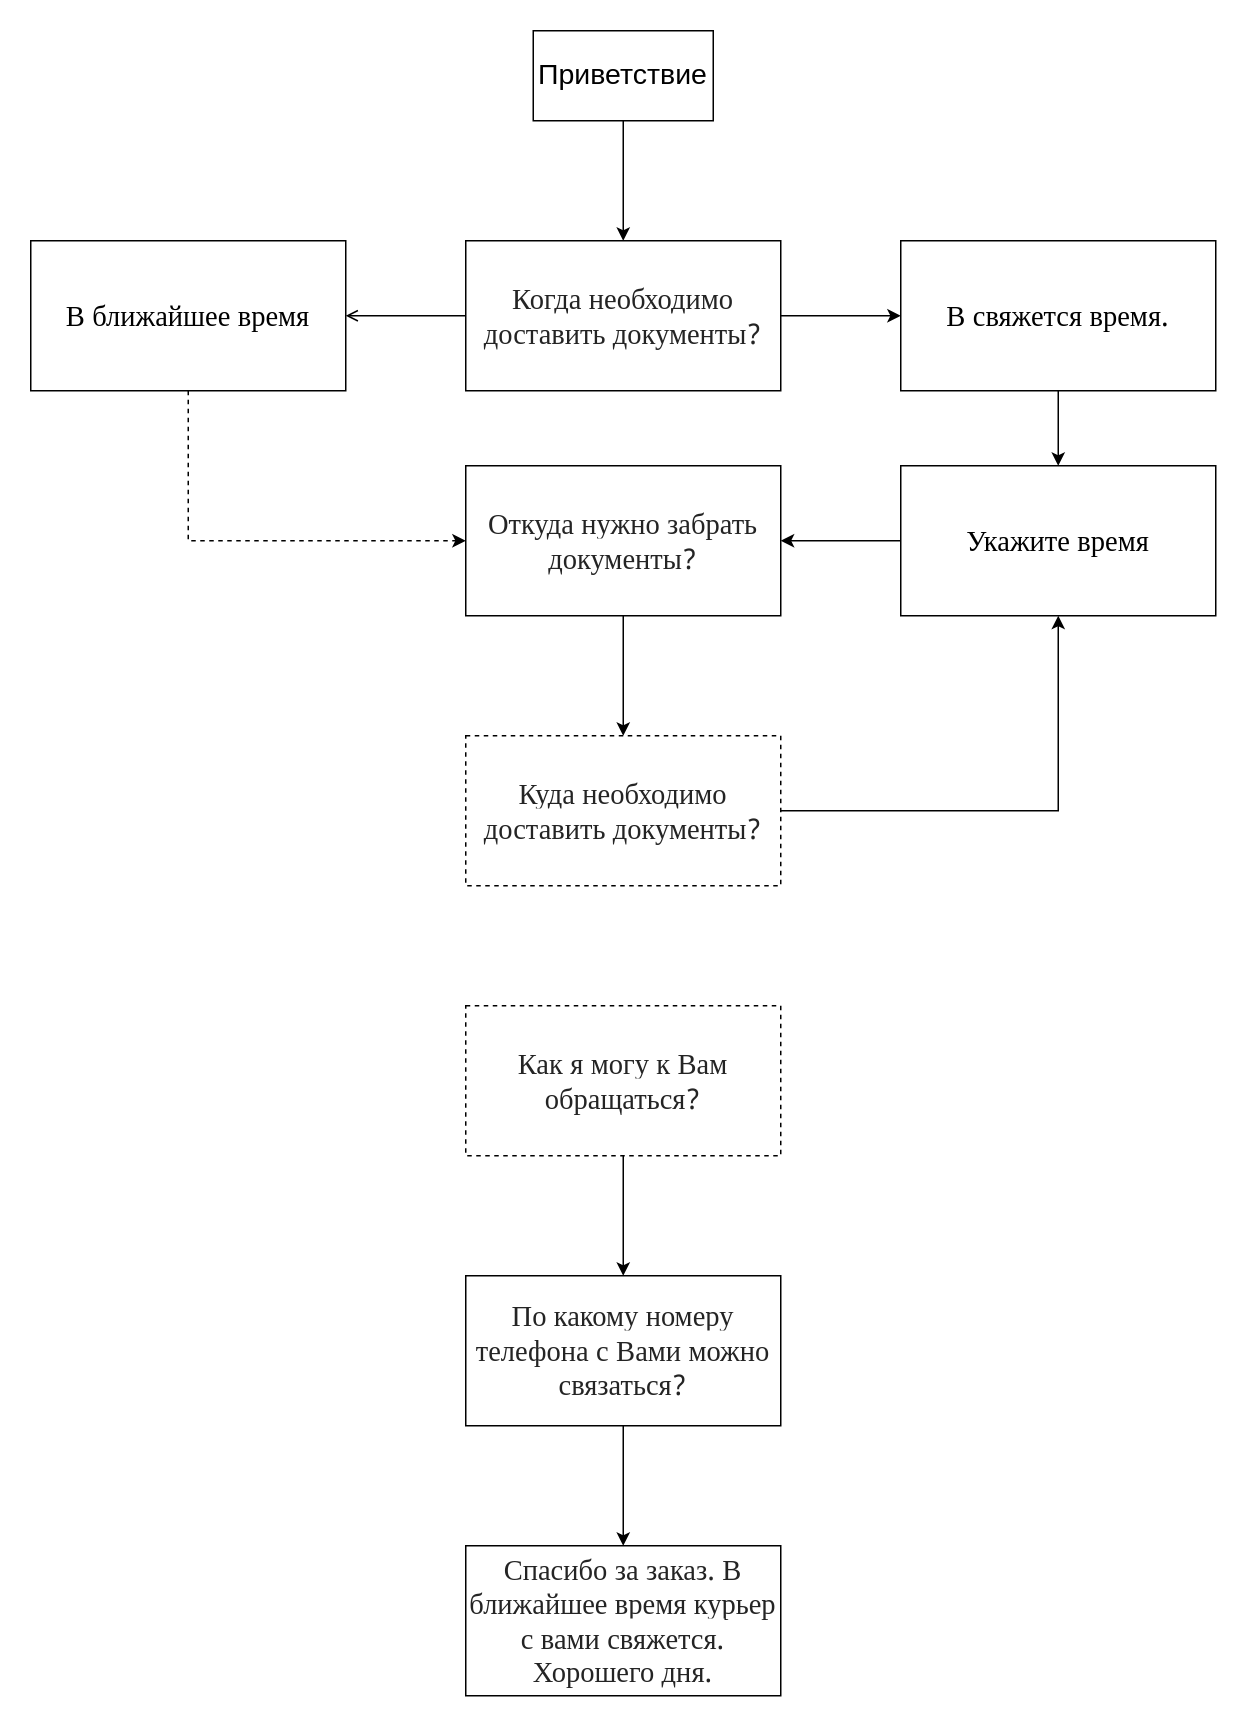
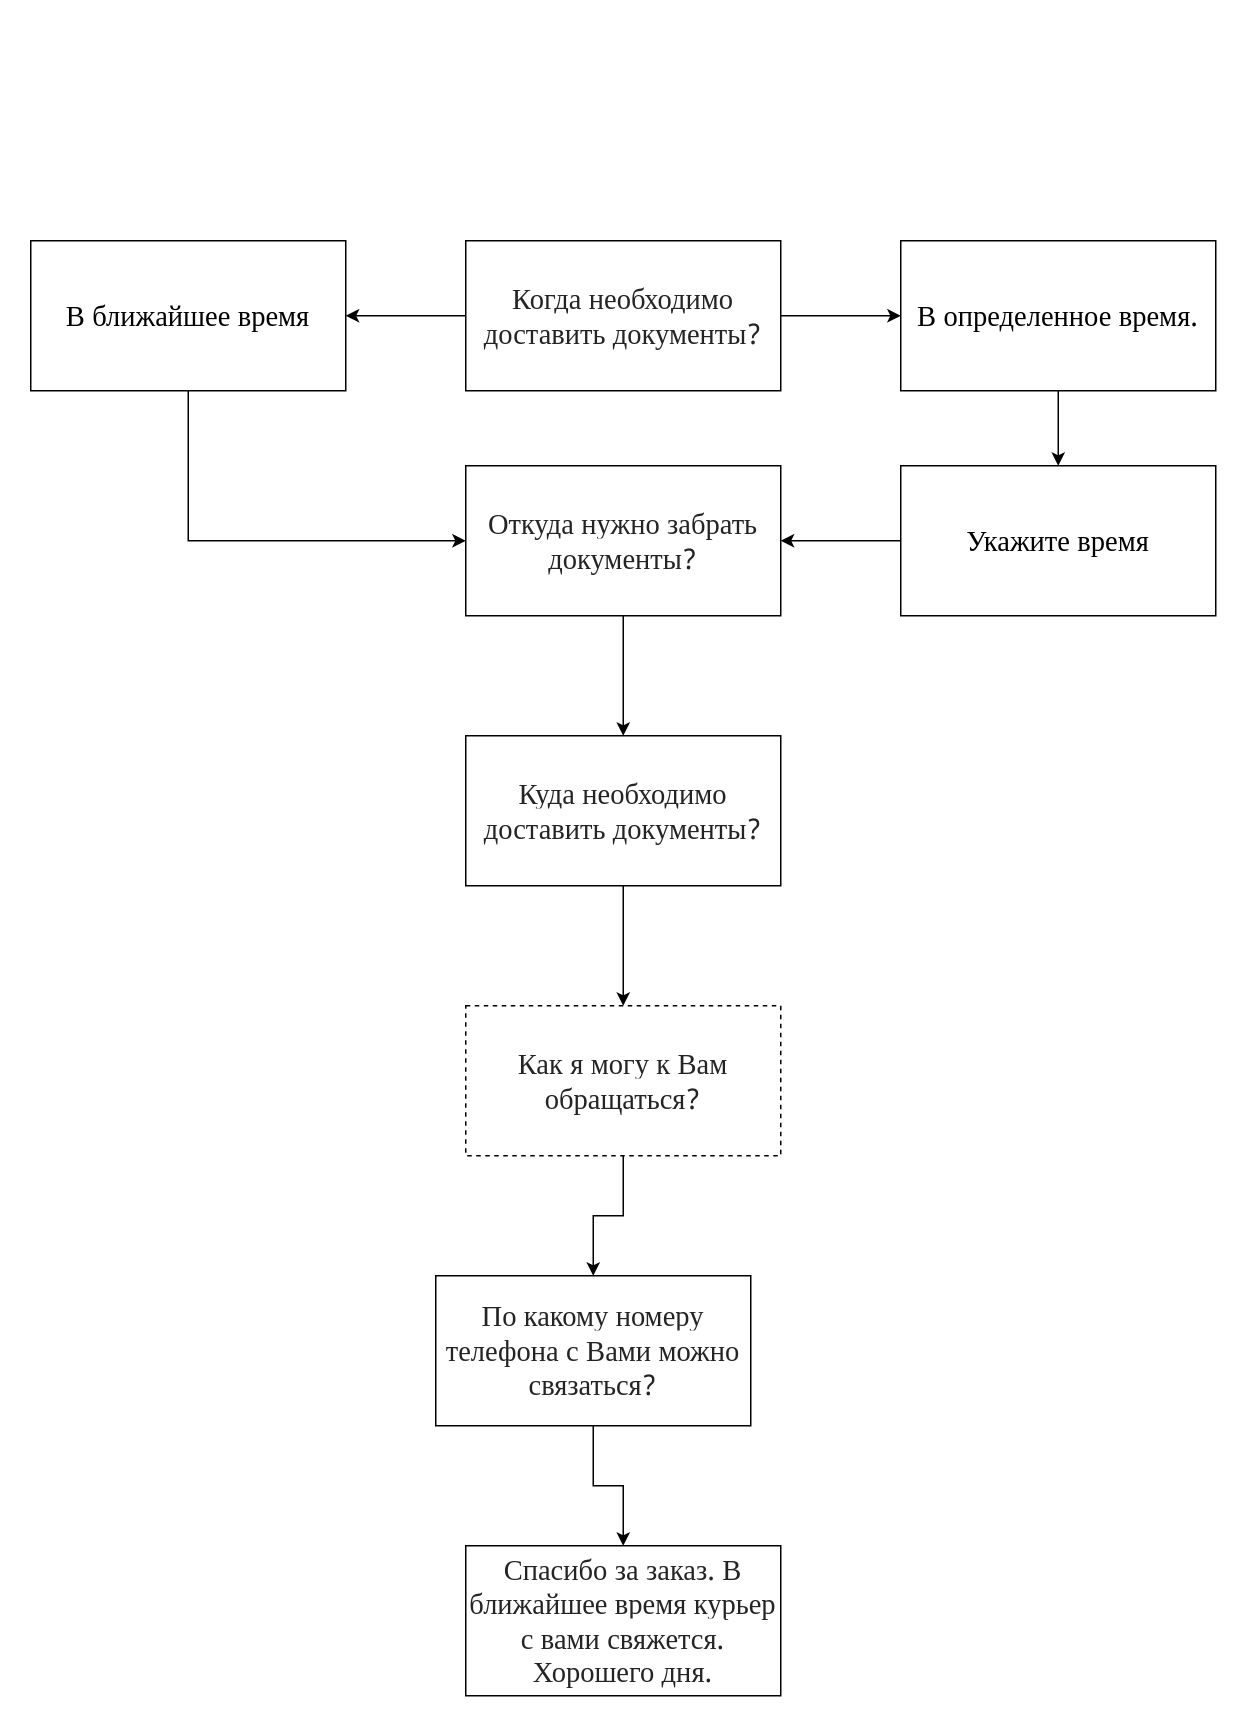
(623, 76) -> none
(623, 176) -> none
(354, 316) -> (357, 316)
(1058, 316) -> (1058, 316)
(246, 541) -> (246, 541)
(623, 811) -> (623, 811)
(1012, 811) -> (623, 941)
(623, 1351) -> (593, 1351)
